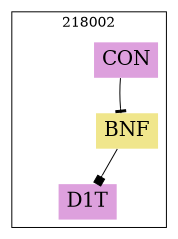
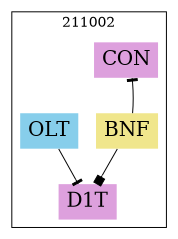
(89, 23) -> (89, 23)
(120, 93) -> (133, 98)
none -> (49, 131)
